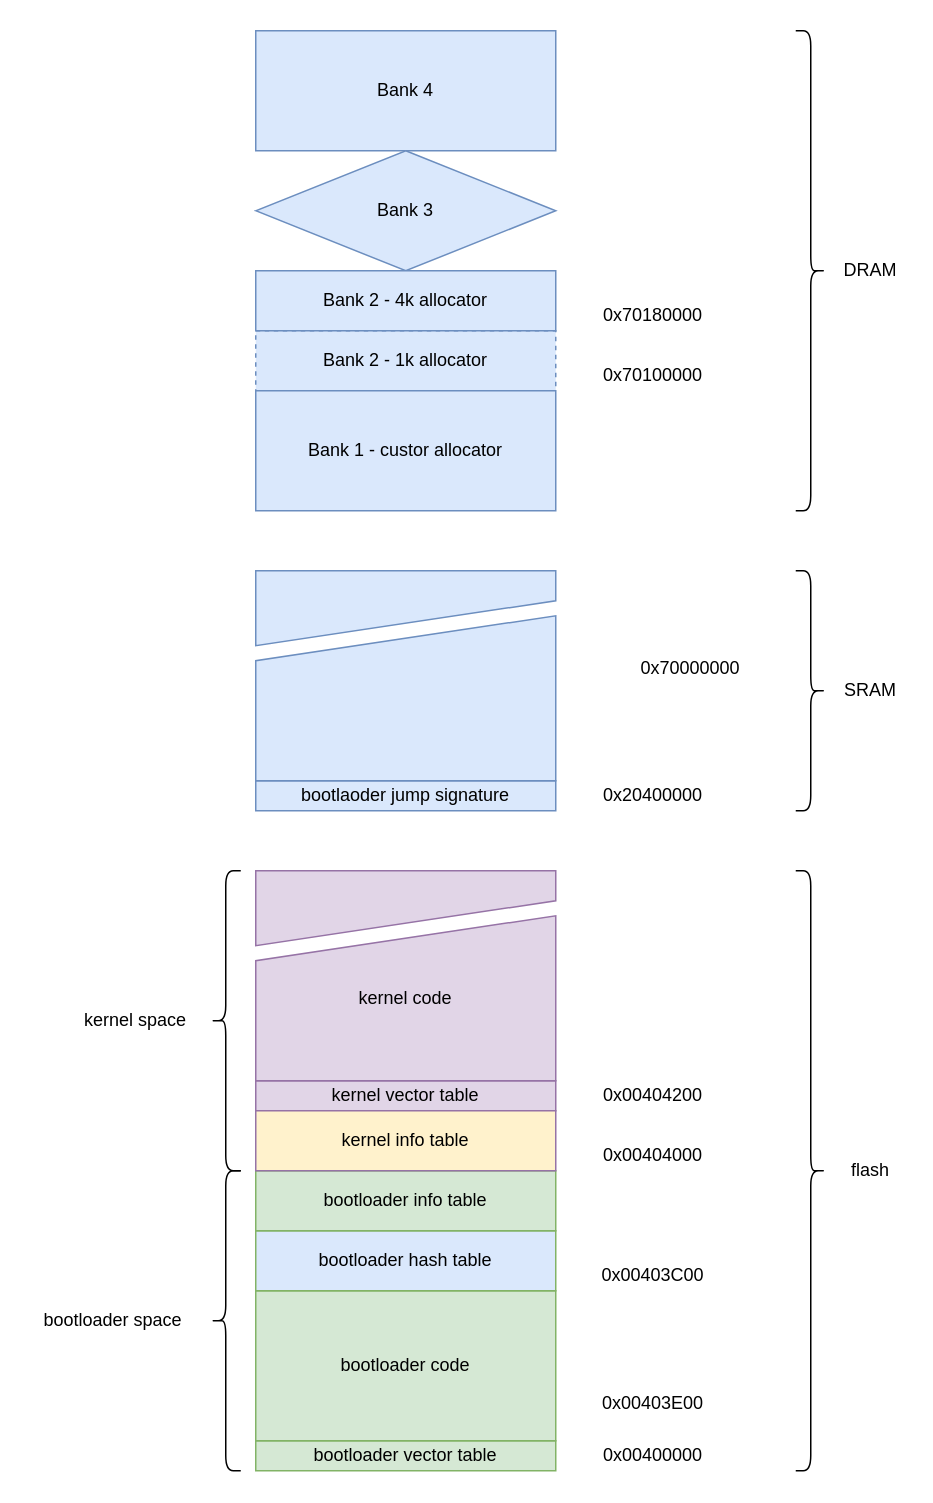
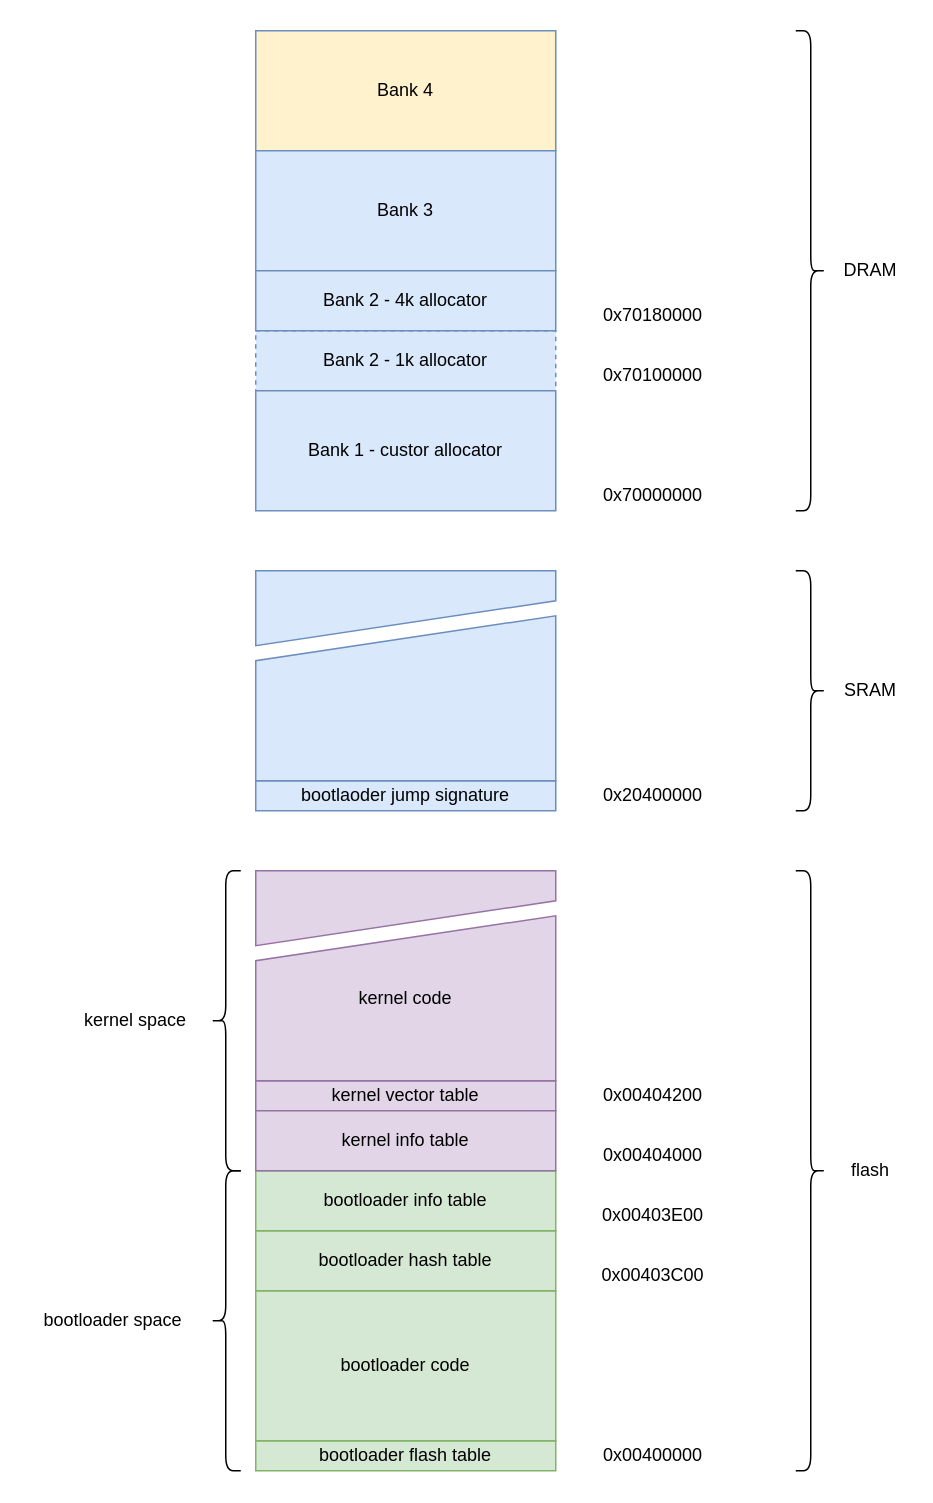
(406, 91) -> (406, 91)
(406, 211) -> (406, 211)
(691, 668) -> (653, 496)
(406, 1141) -> (406, 1141)
(406, 1261) -> (406, 1261)
(653, 1403) -> (653, 1216)
(406, 1456) -> (406, 1456)
